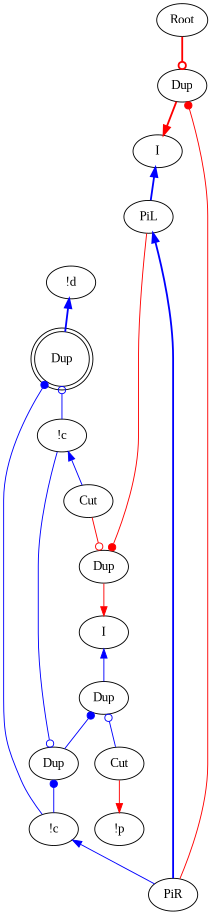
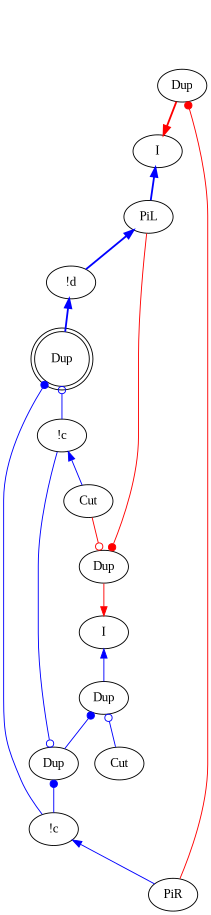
(182, 20) -> none
(173, 559) -> (106, 253)
(119, 829) -> none
